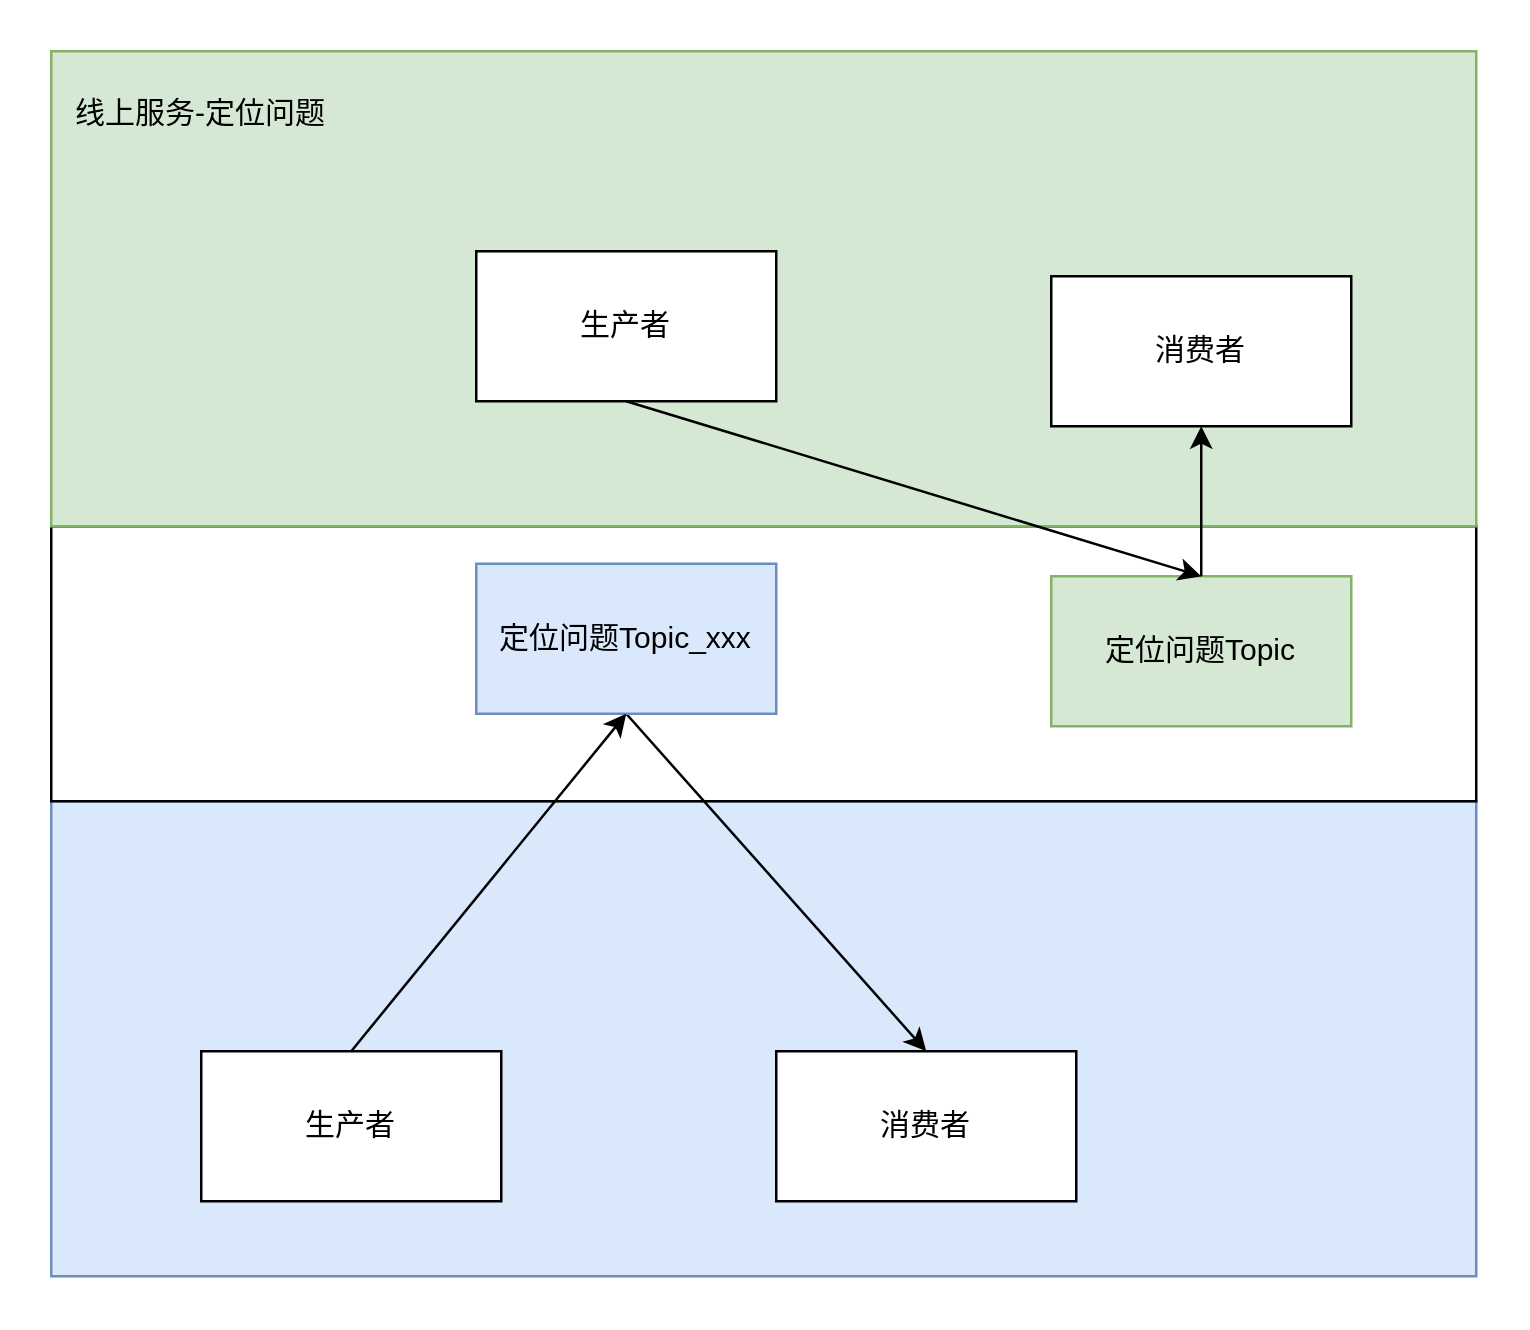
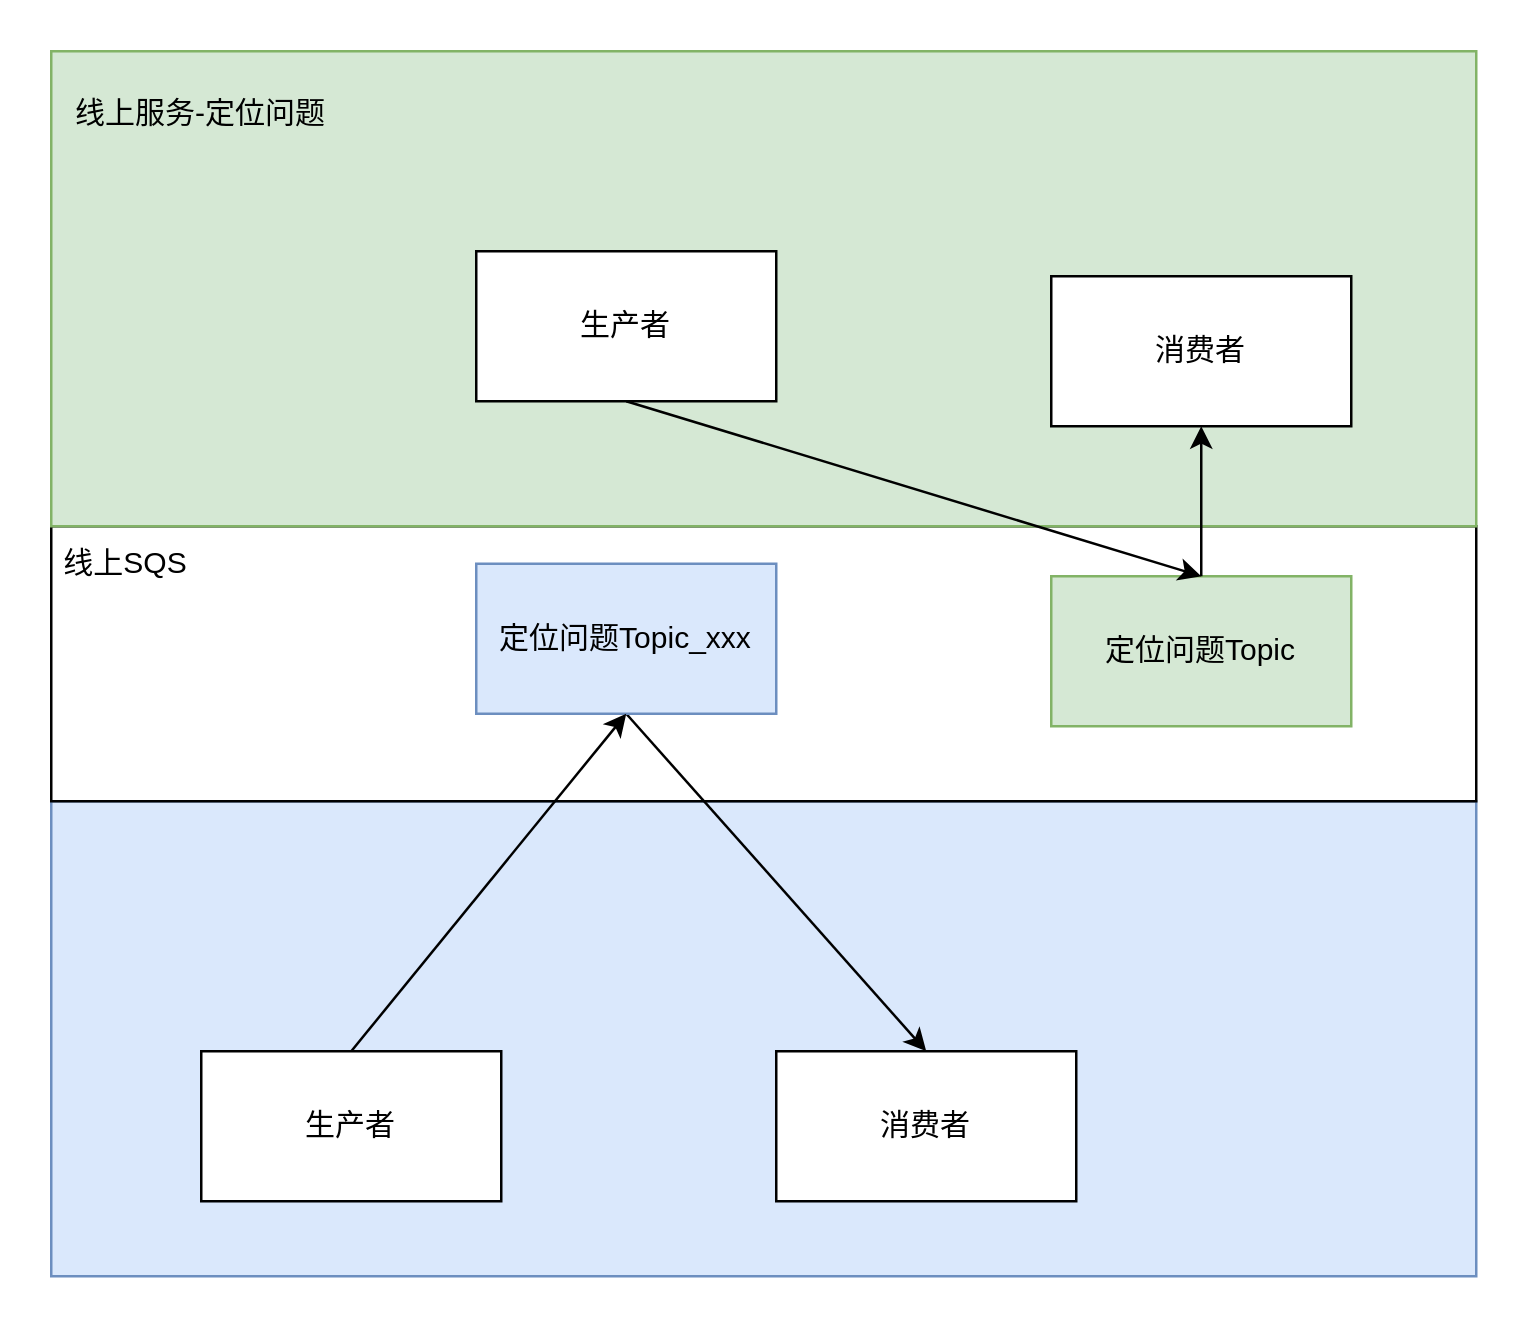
none -> (126, 564)
